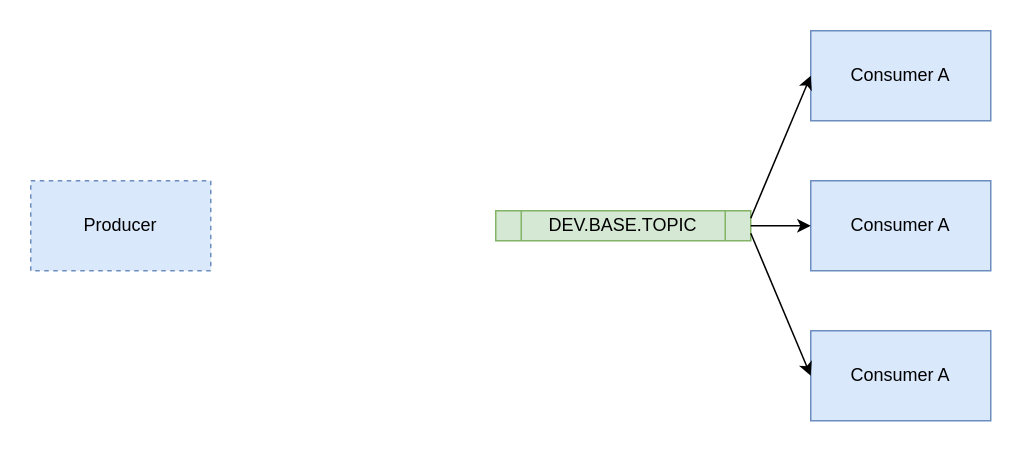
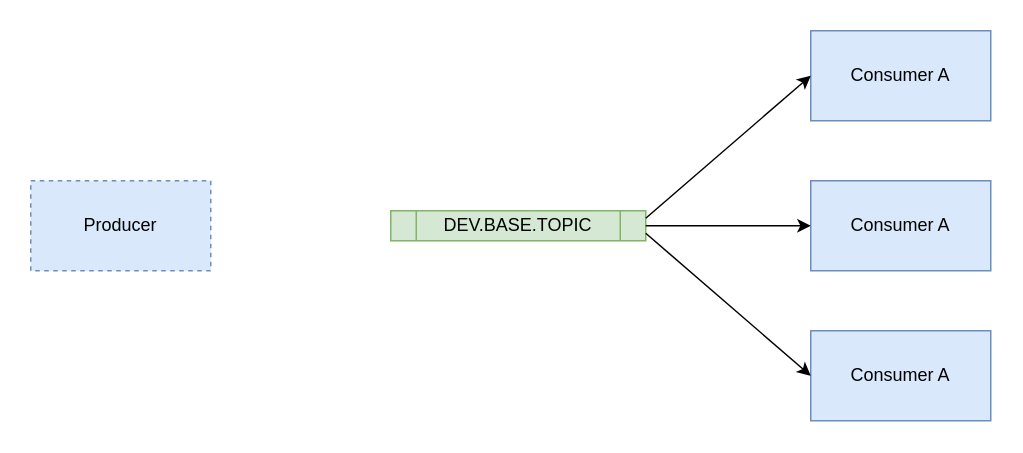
(623, 226) -> (518, 226)
